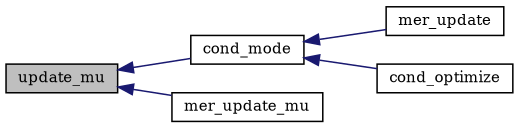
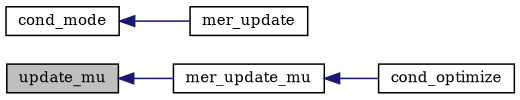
(162, 63) -> none
(348, 64) -> (359, 78)
